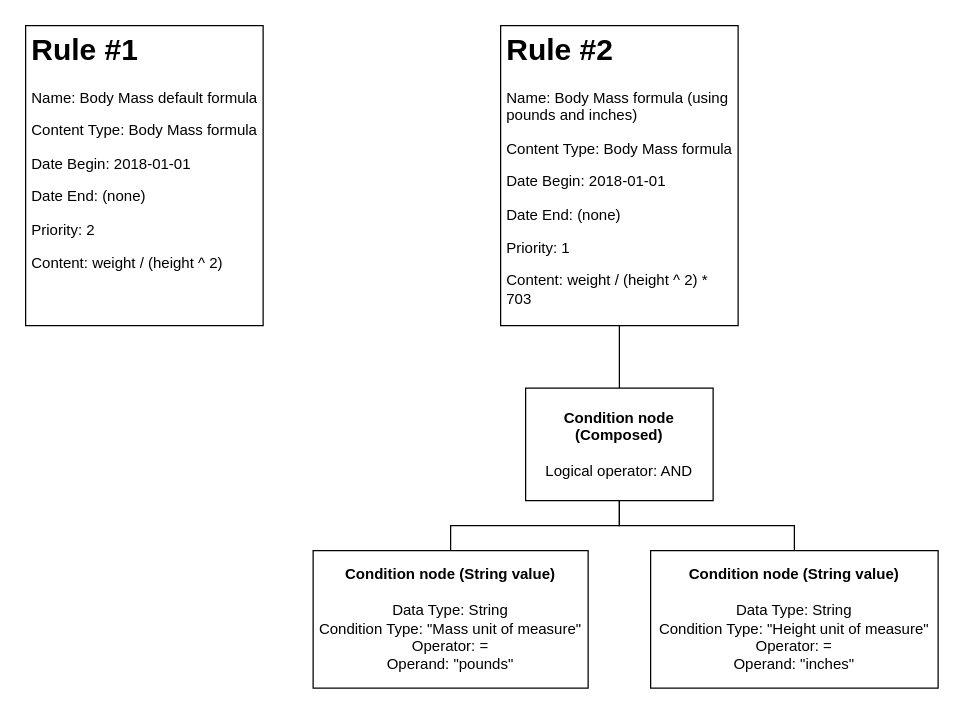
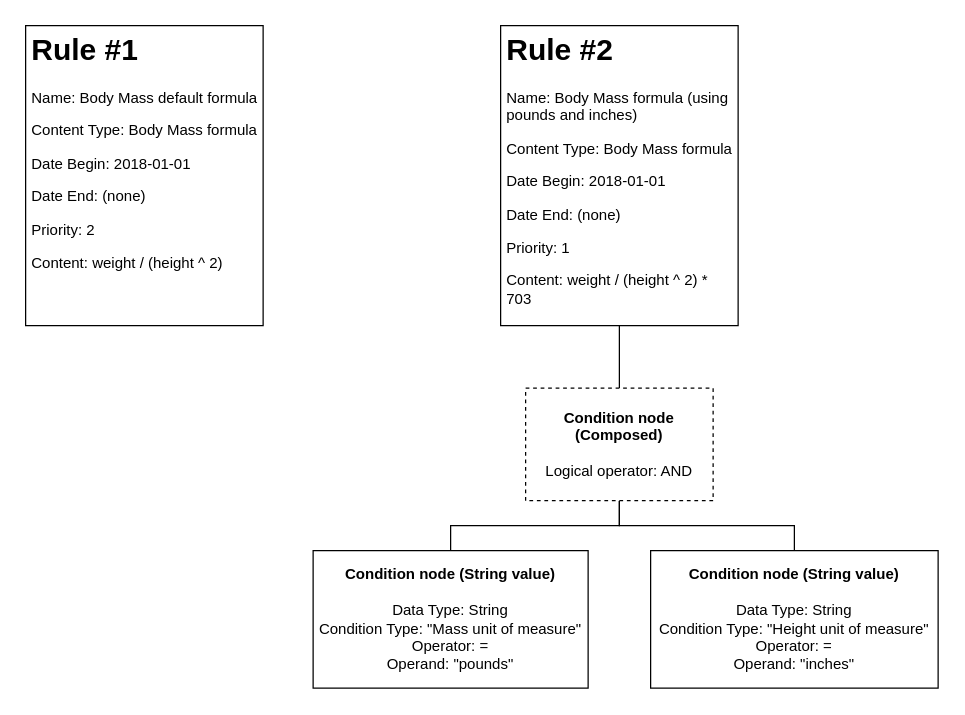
(619, 444) -> (619, 444)
